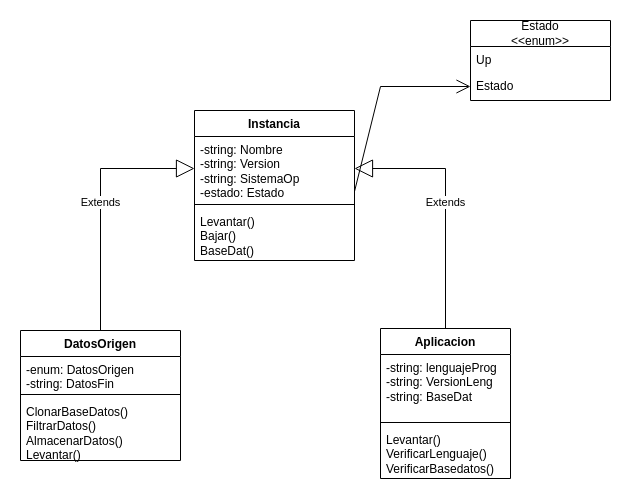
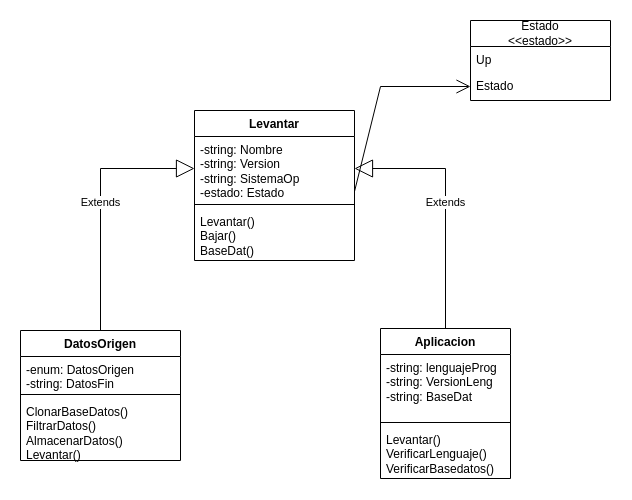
(541, 34) -> (541, 34)
(275, 125) -> (275, 125)
